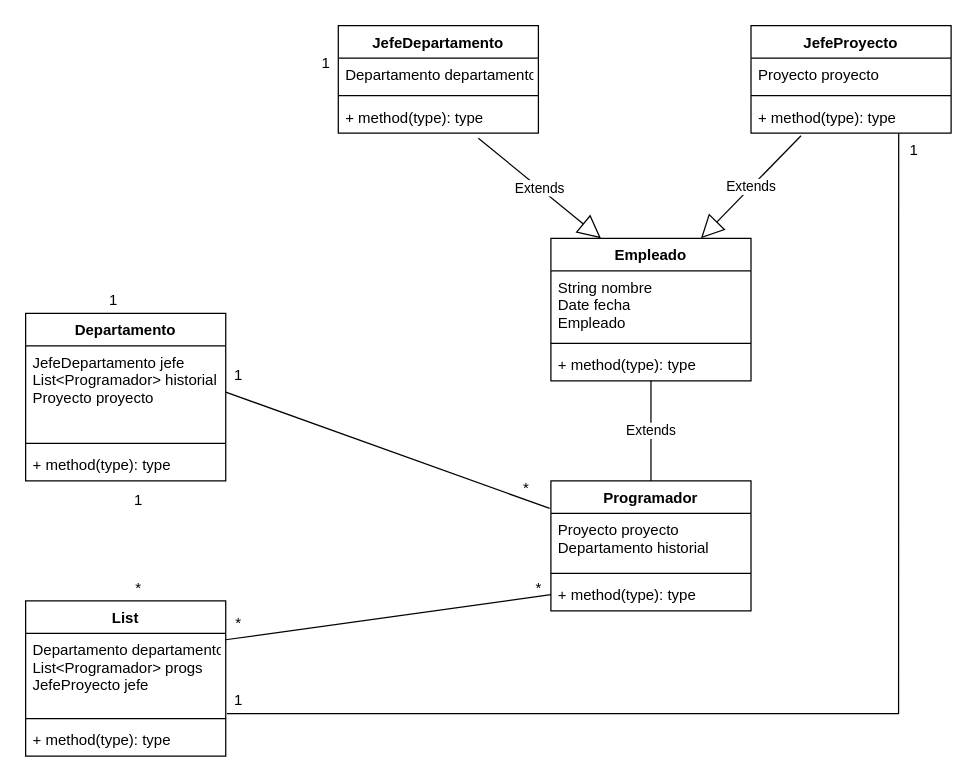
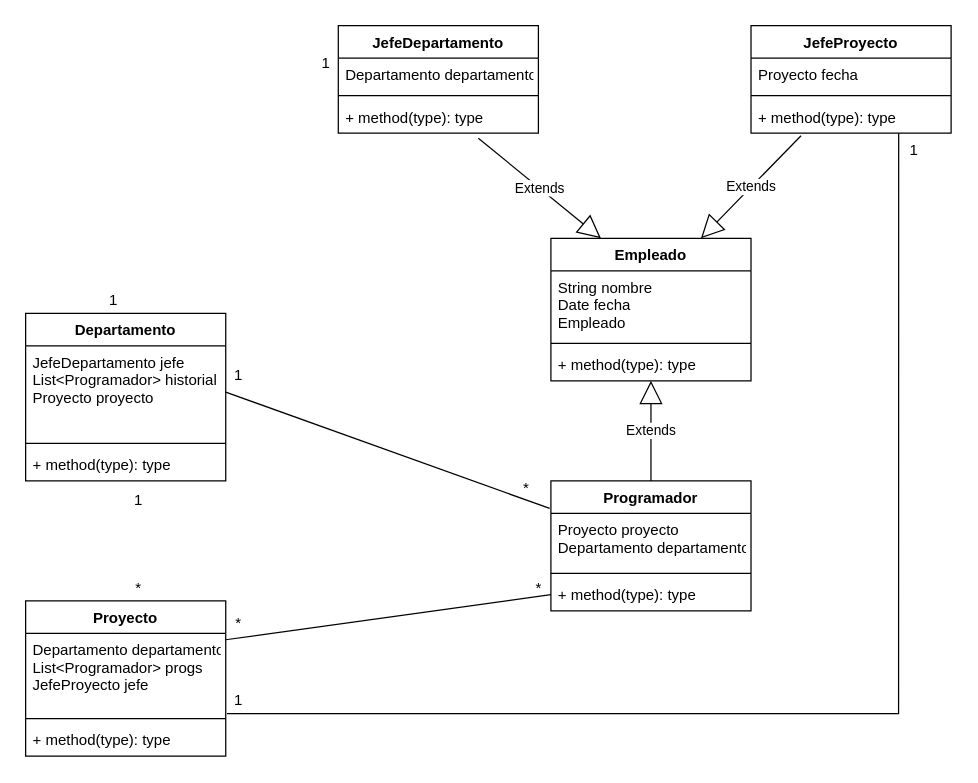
(827, 75) -> (814, 75)
(651, 394) -> (651, 404)
(627, 530) -> (627, 530)
(125, 618) -> (125, 618)
